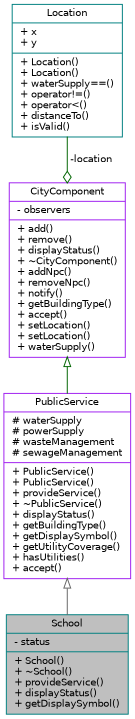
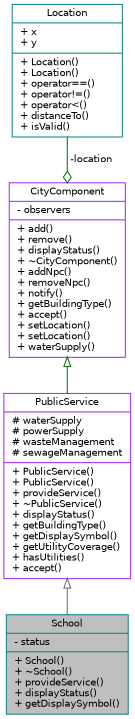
(67, 84) -> (58, 84)
